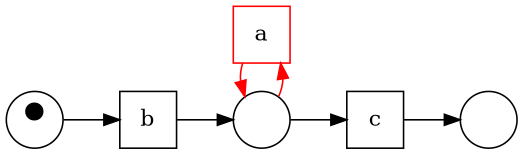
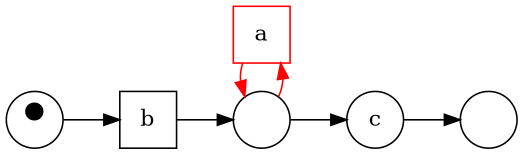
(375, 120) -> (375, 120)
